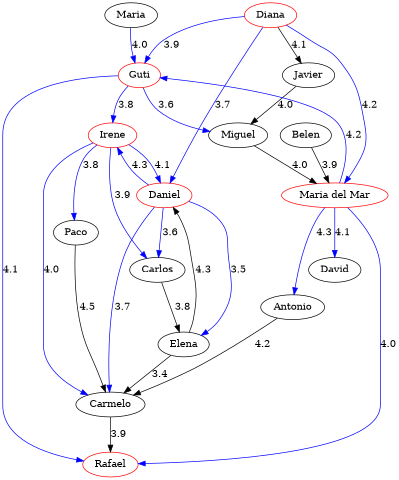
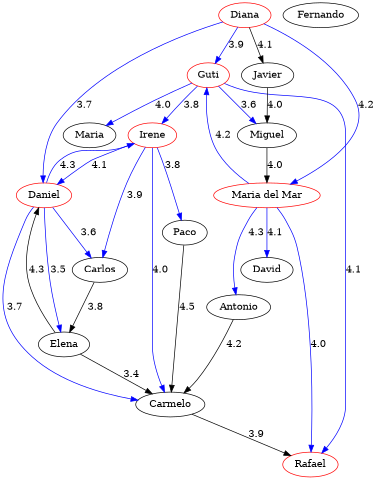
none -> (321, 15)
(131, 42) -> (152, 102)
(306, 135) -> none
